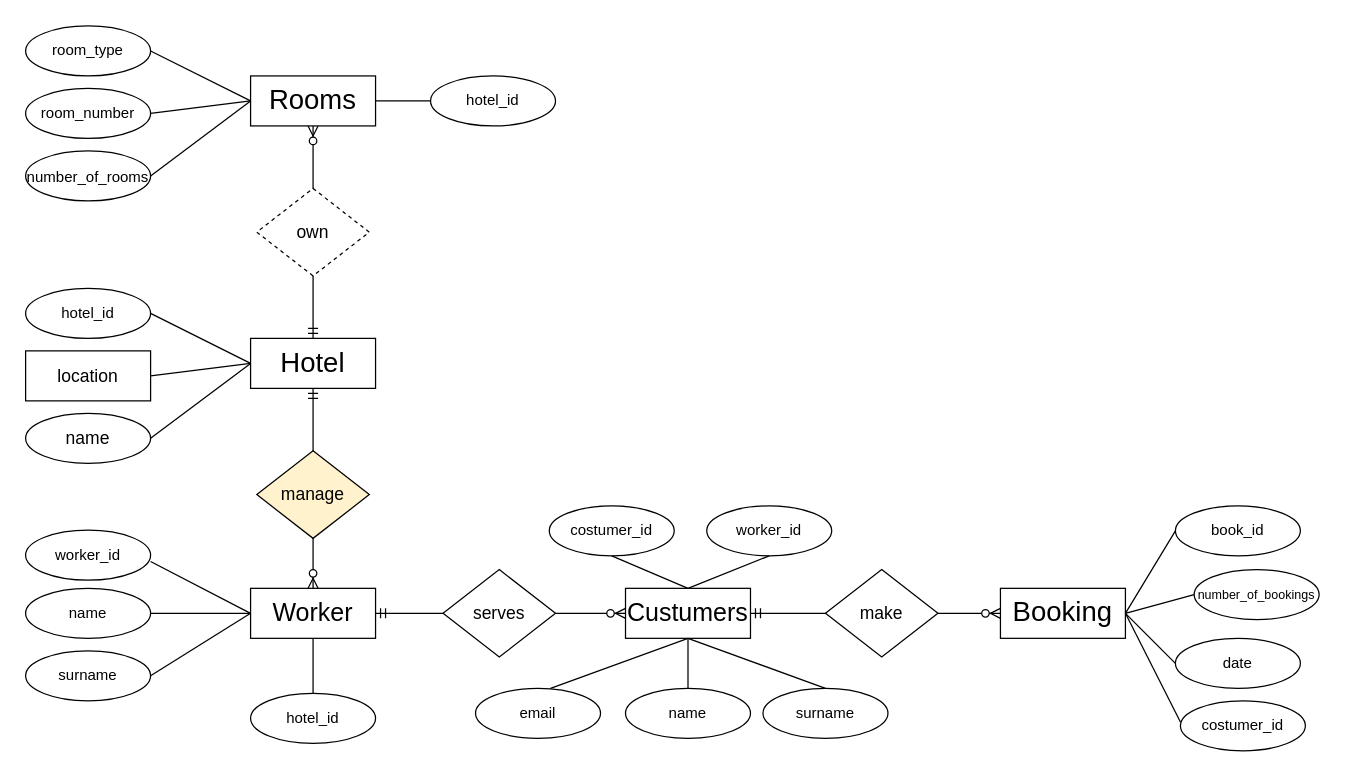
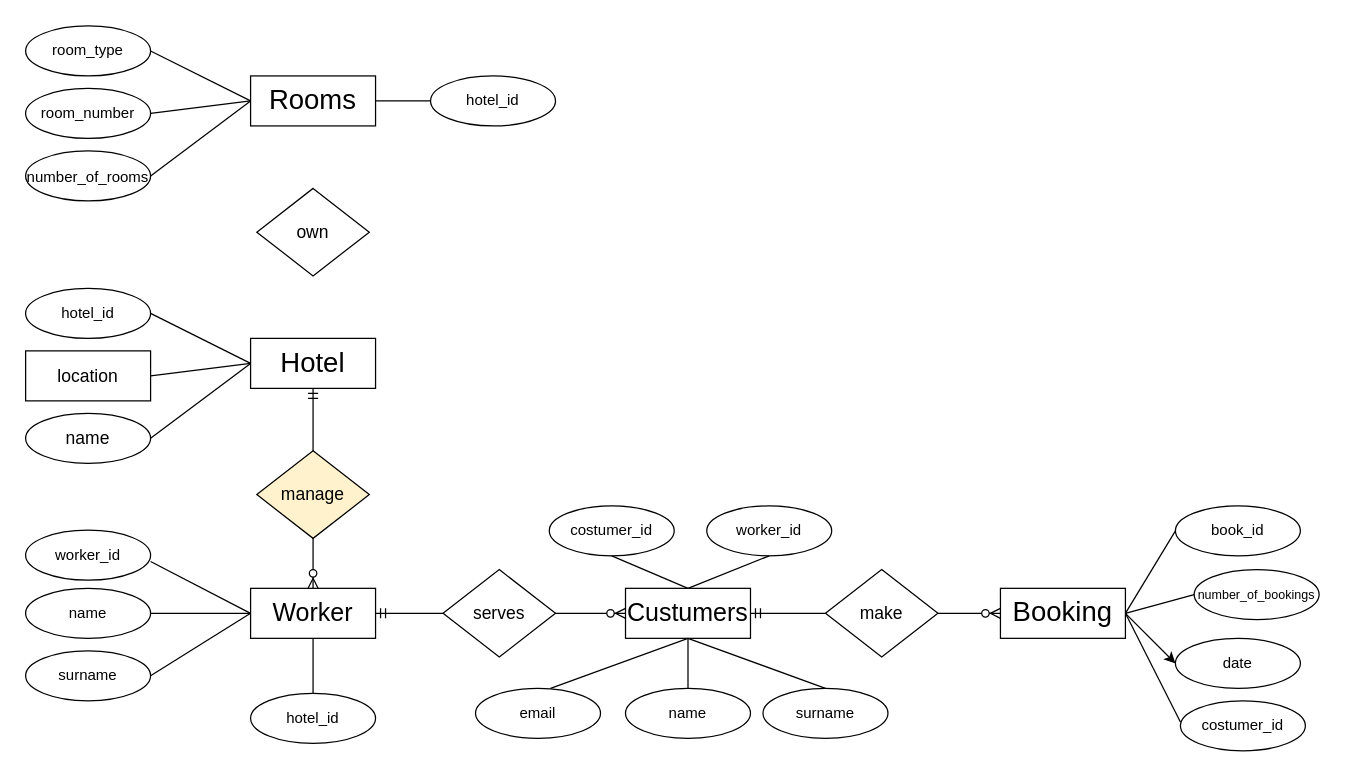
(313, 232) -> (313, 232)
(313, 305) -> none
(1171, 659) -> (1169, 656)
